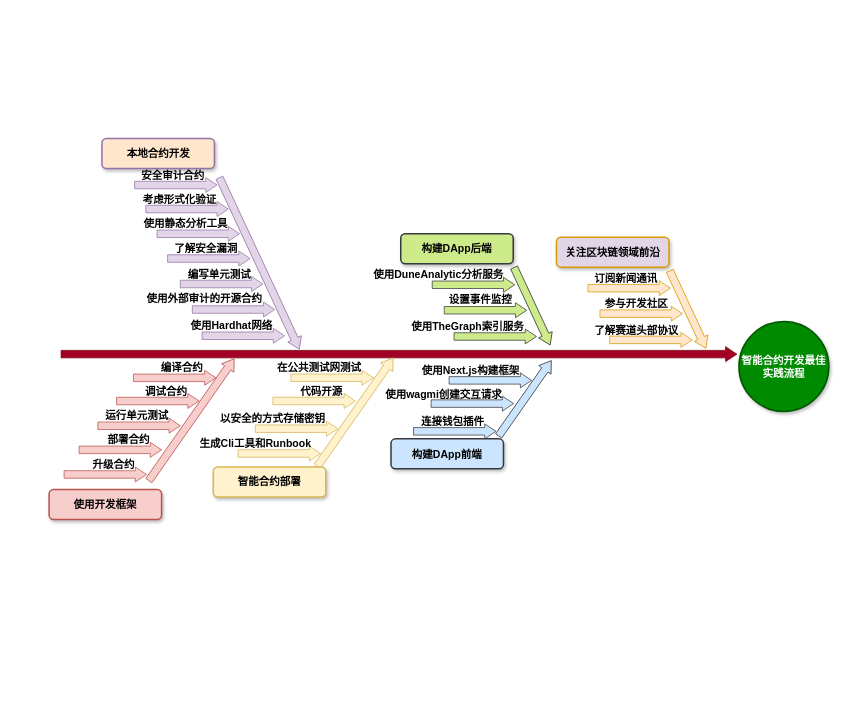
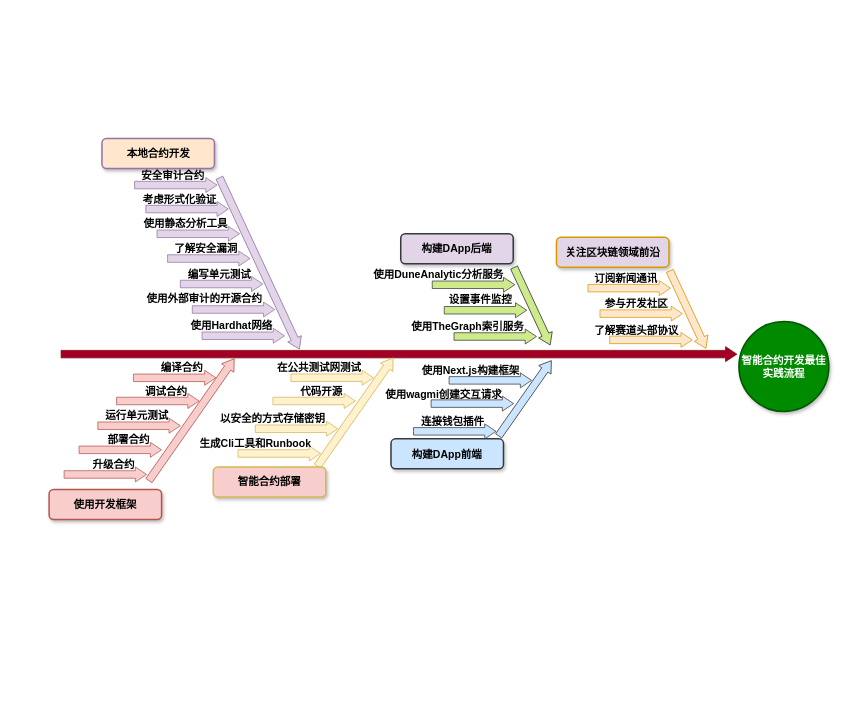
(457, 249) -> (457, 249)
(270, 482) -> (270, 482)
